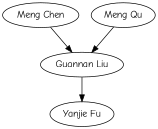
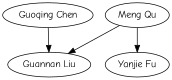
(41, 15) -> (48, 15)
(82, 86) -> (137, 37)
